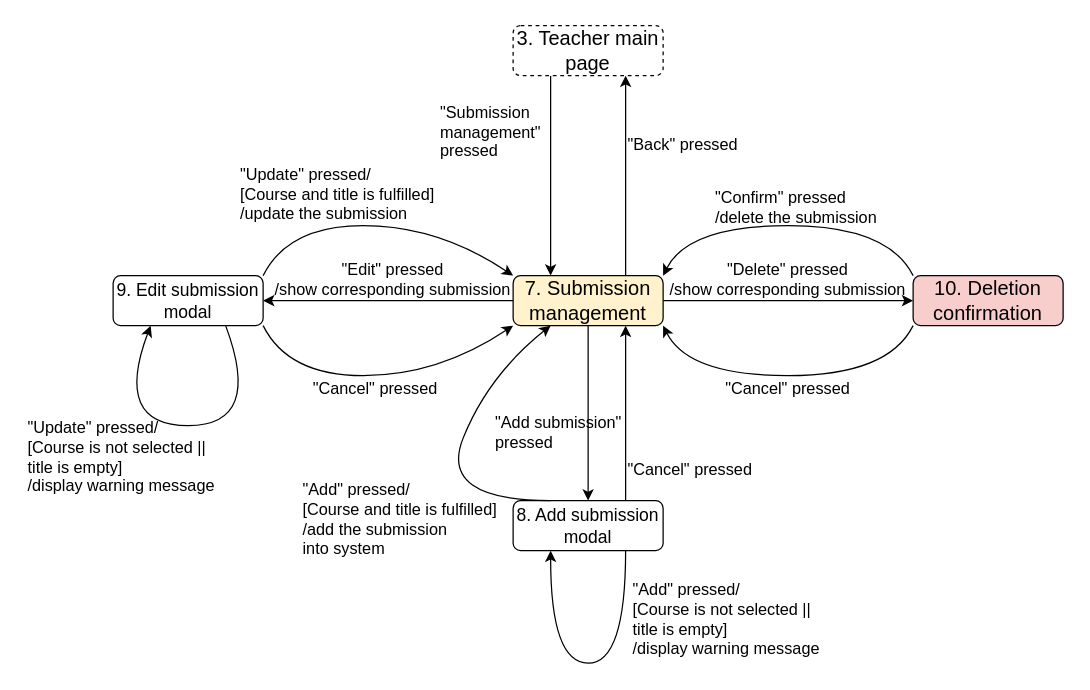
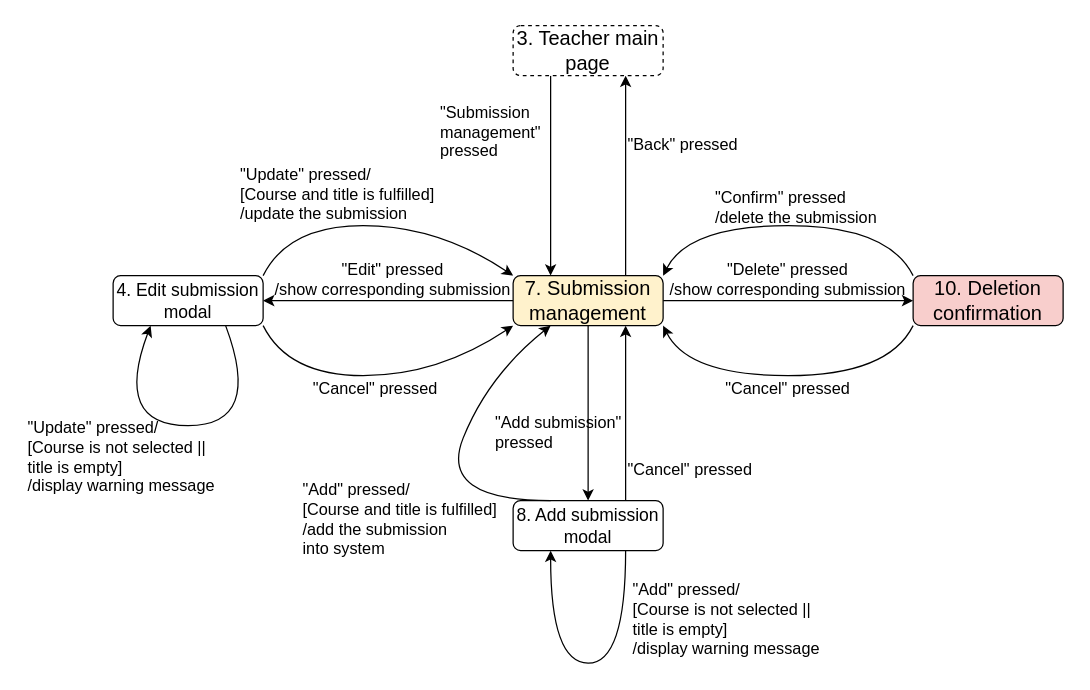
(188, 301) -> (188, 301)
